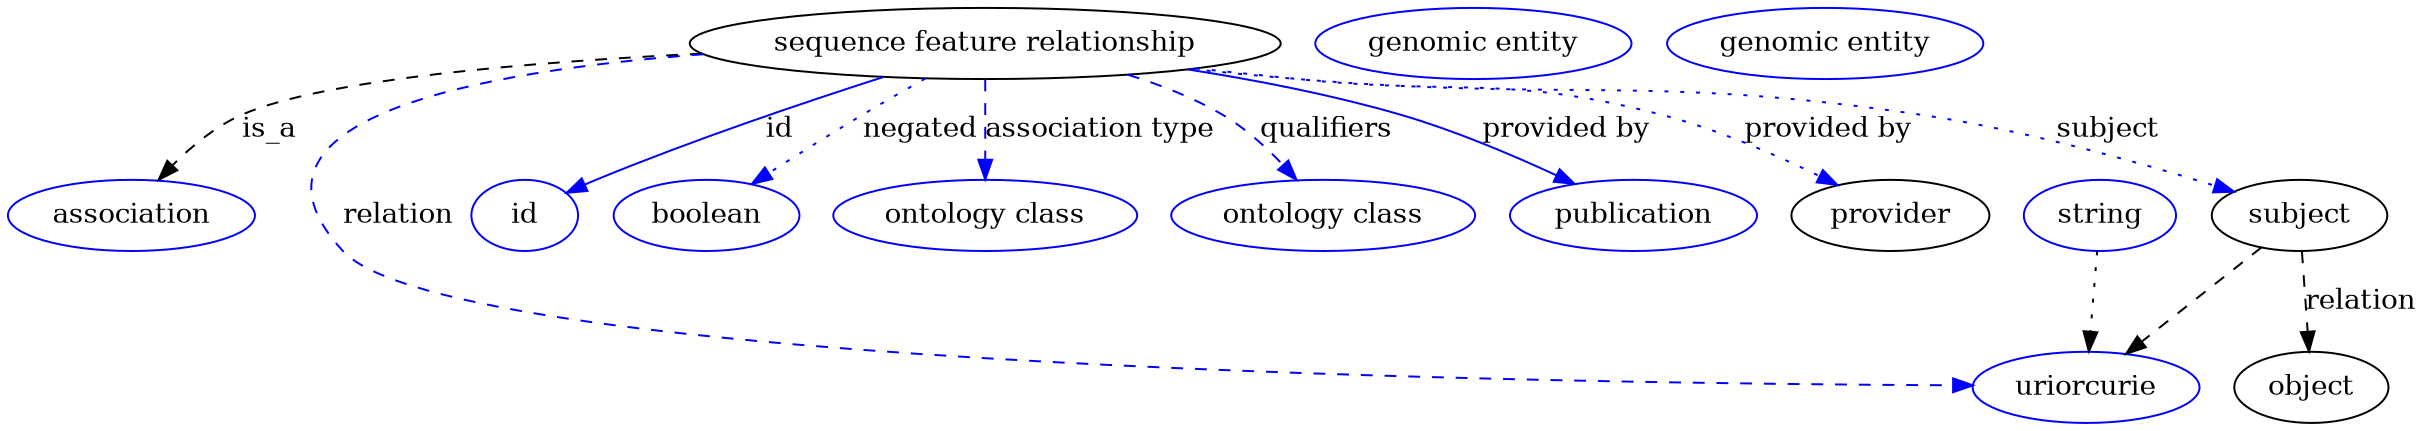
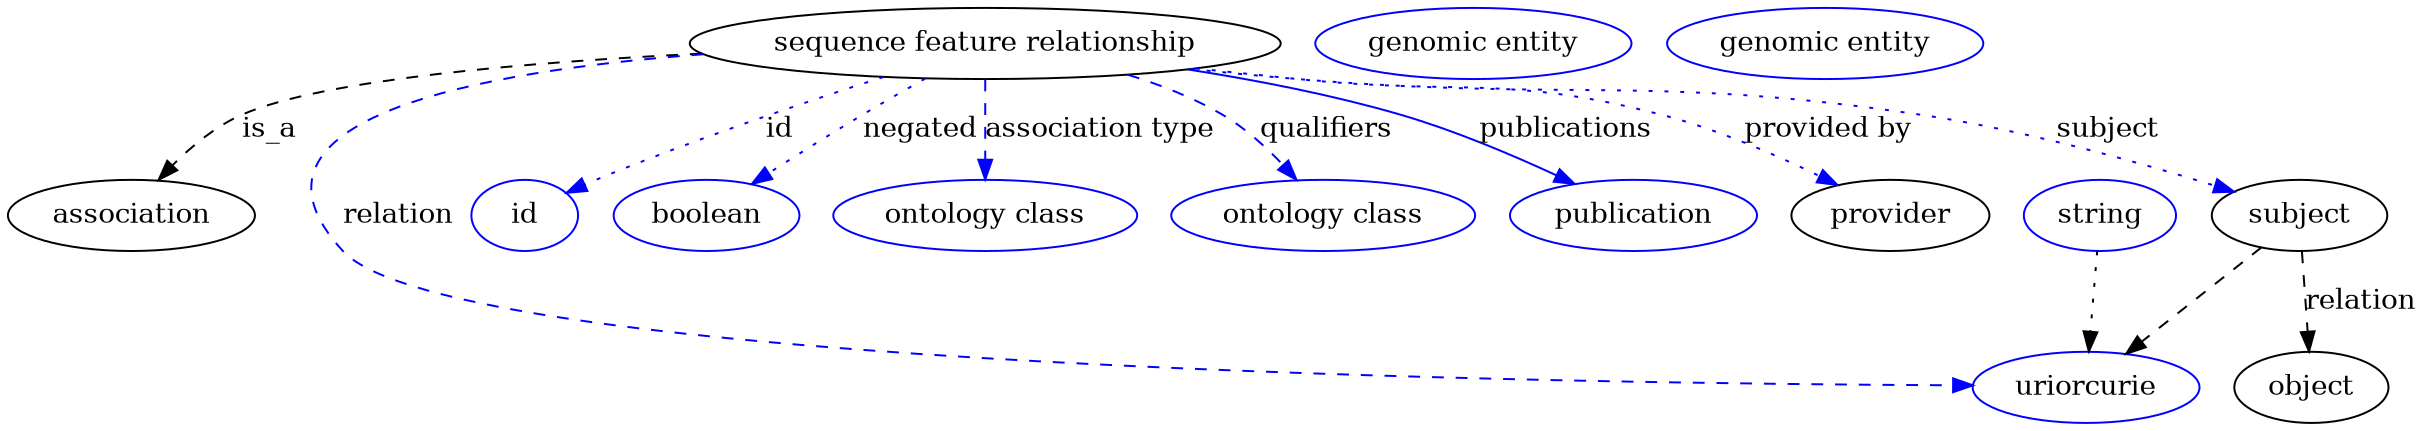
(733, 128) -> (733, 128)
(1566, 129) -> (1566, 129)
(131, 215) -> (131, 215)
